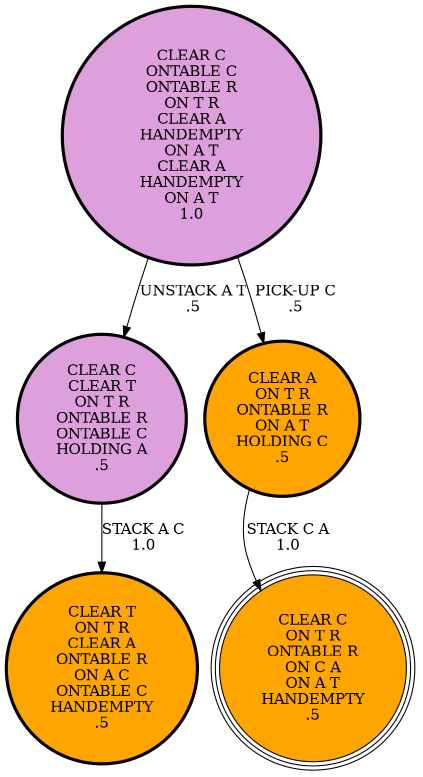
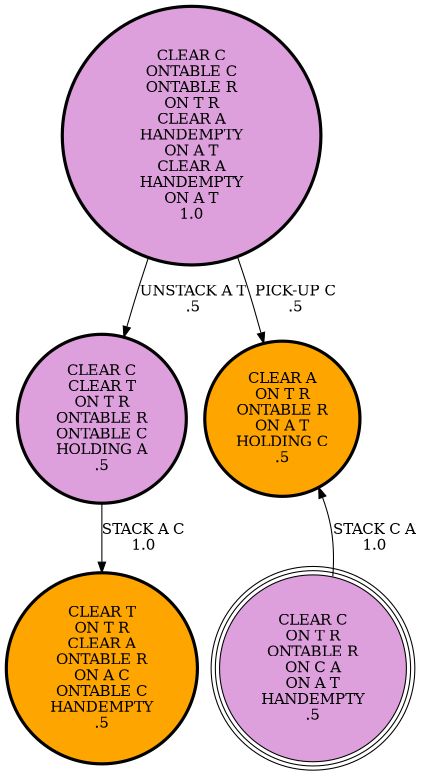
(244, 536) -> (332, 536)
(313, 668) -> (313, 668)
